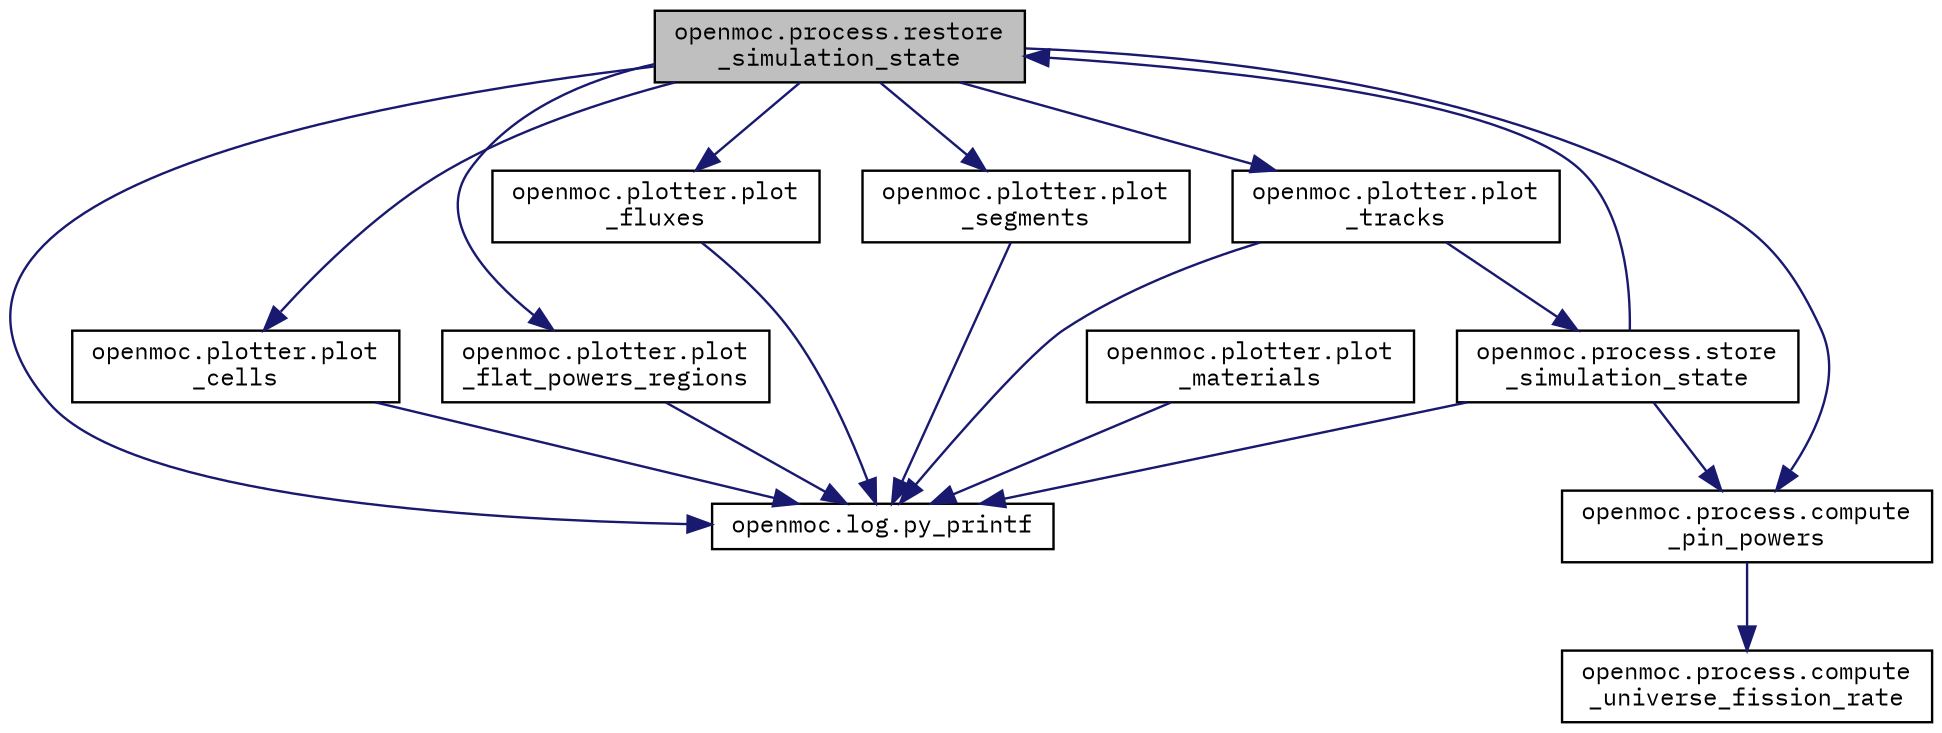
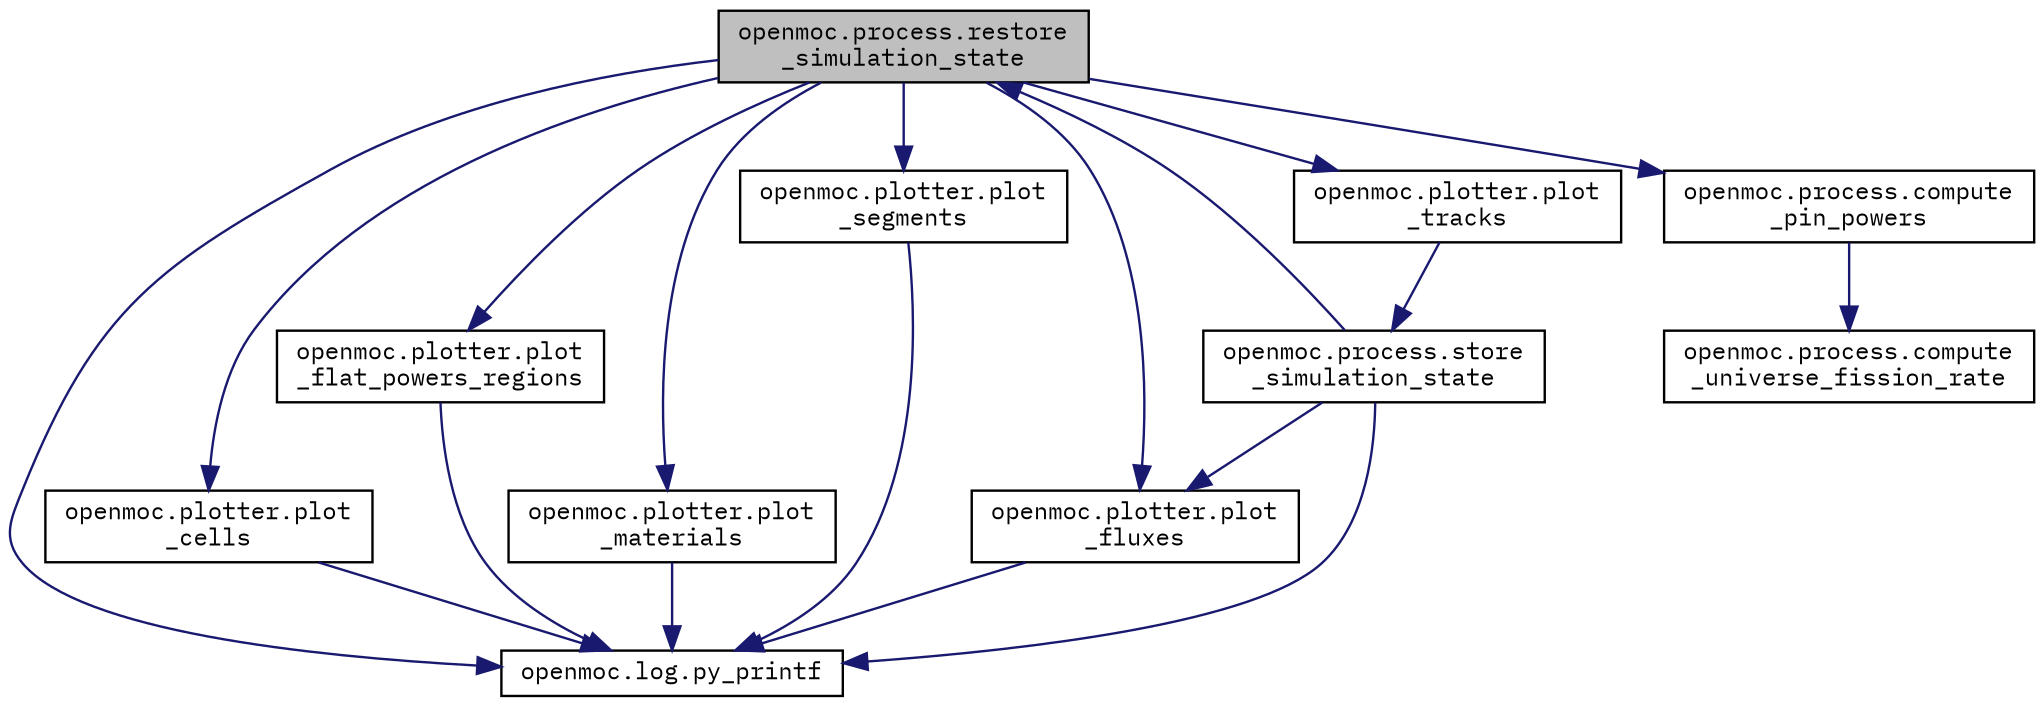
none -> (684, 247)
(1064, 330) -> none
(1680, 437) -> (1265, 440)
